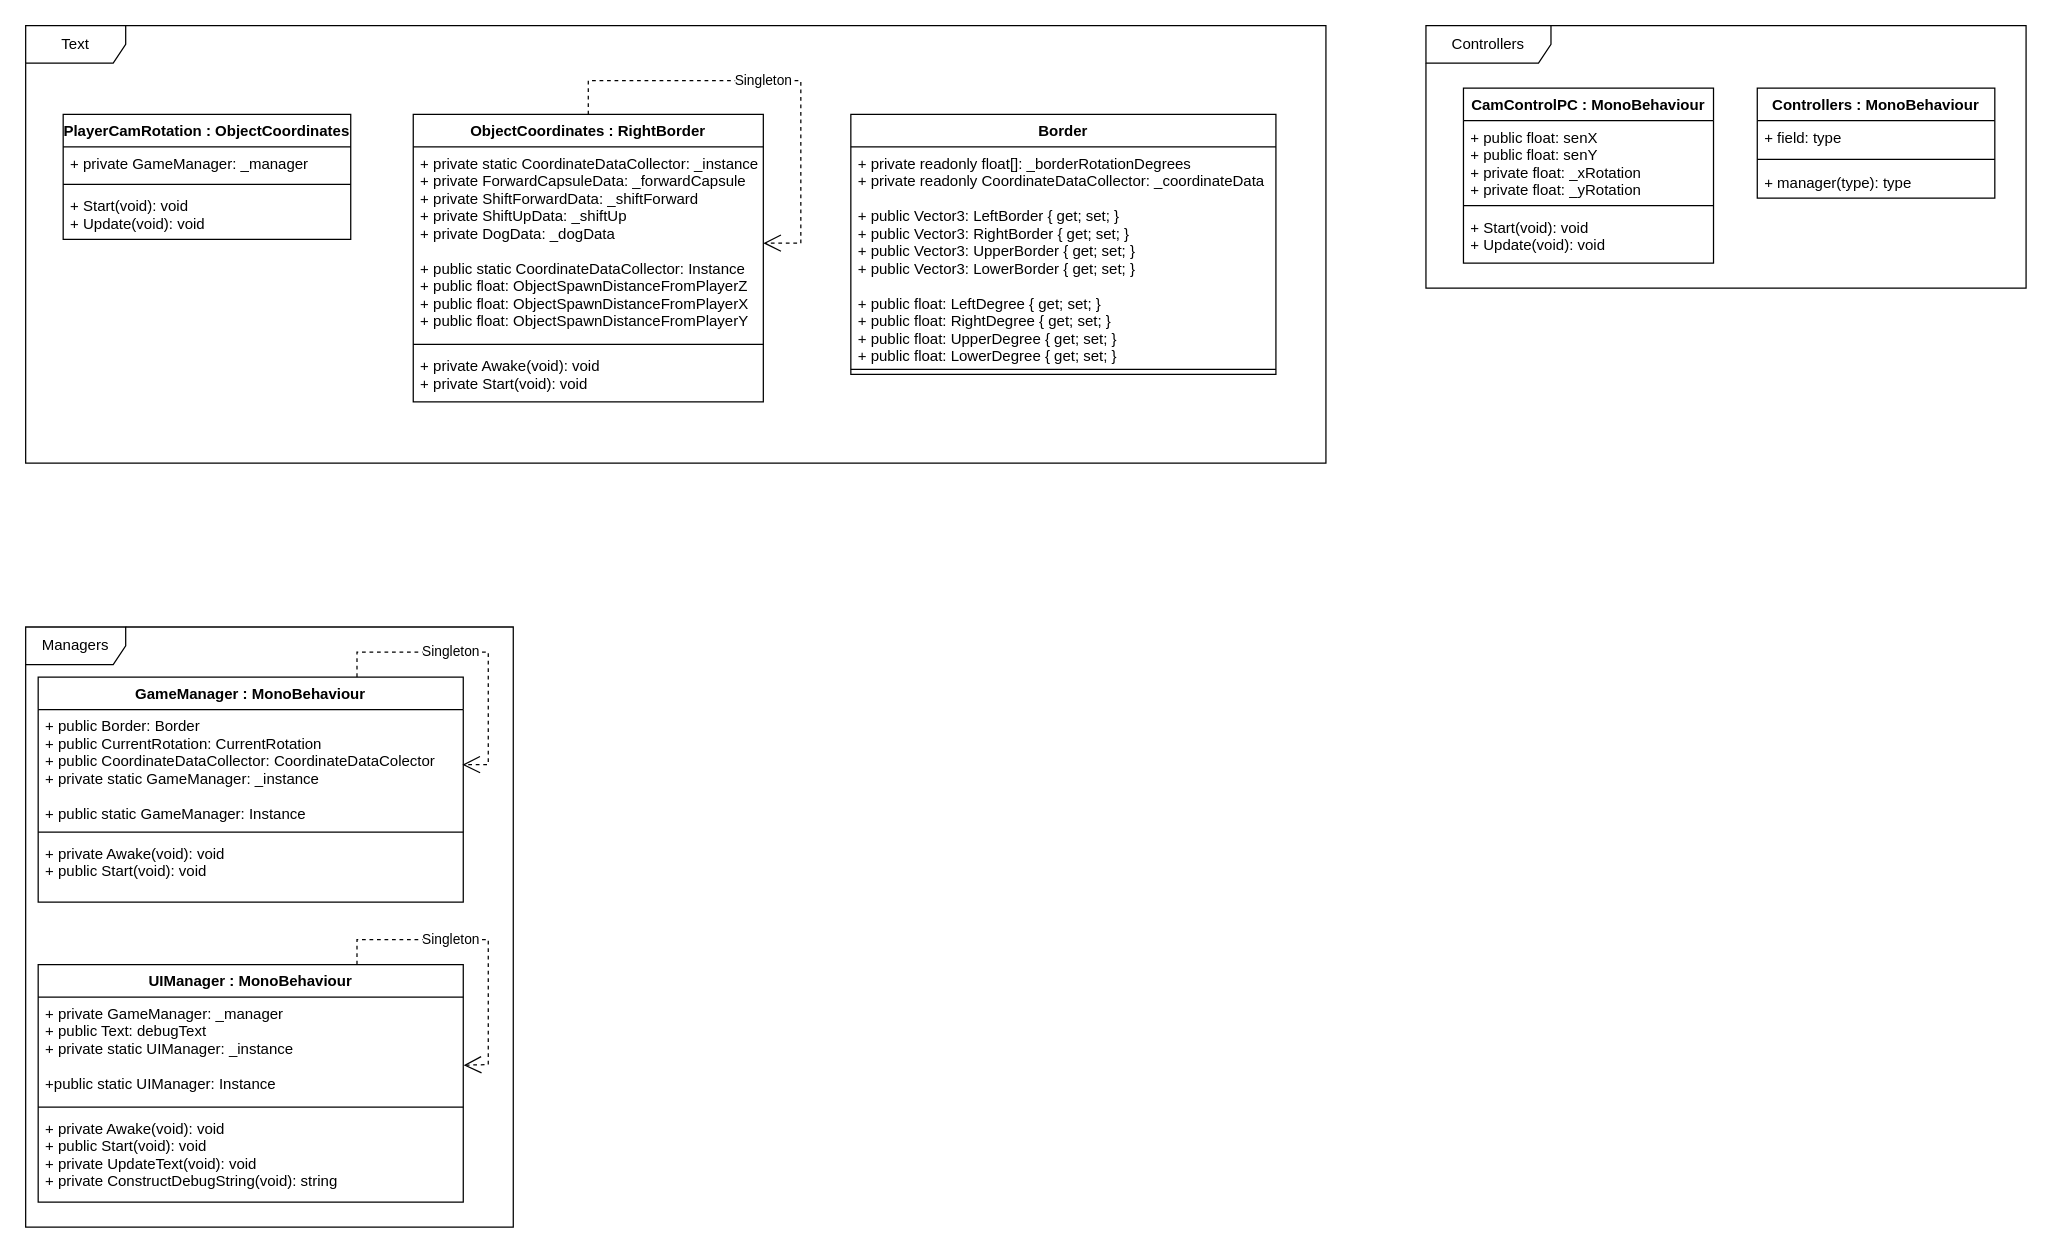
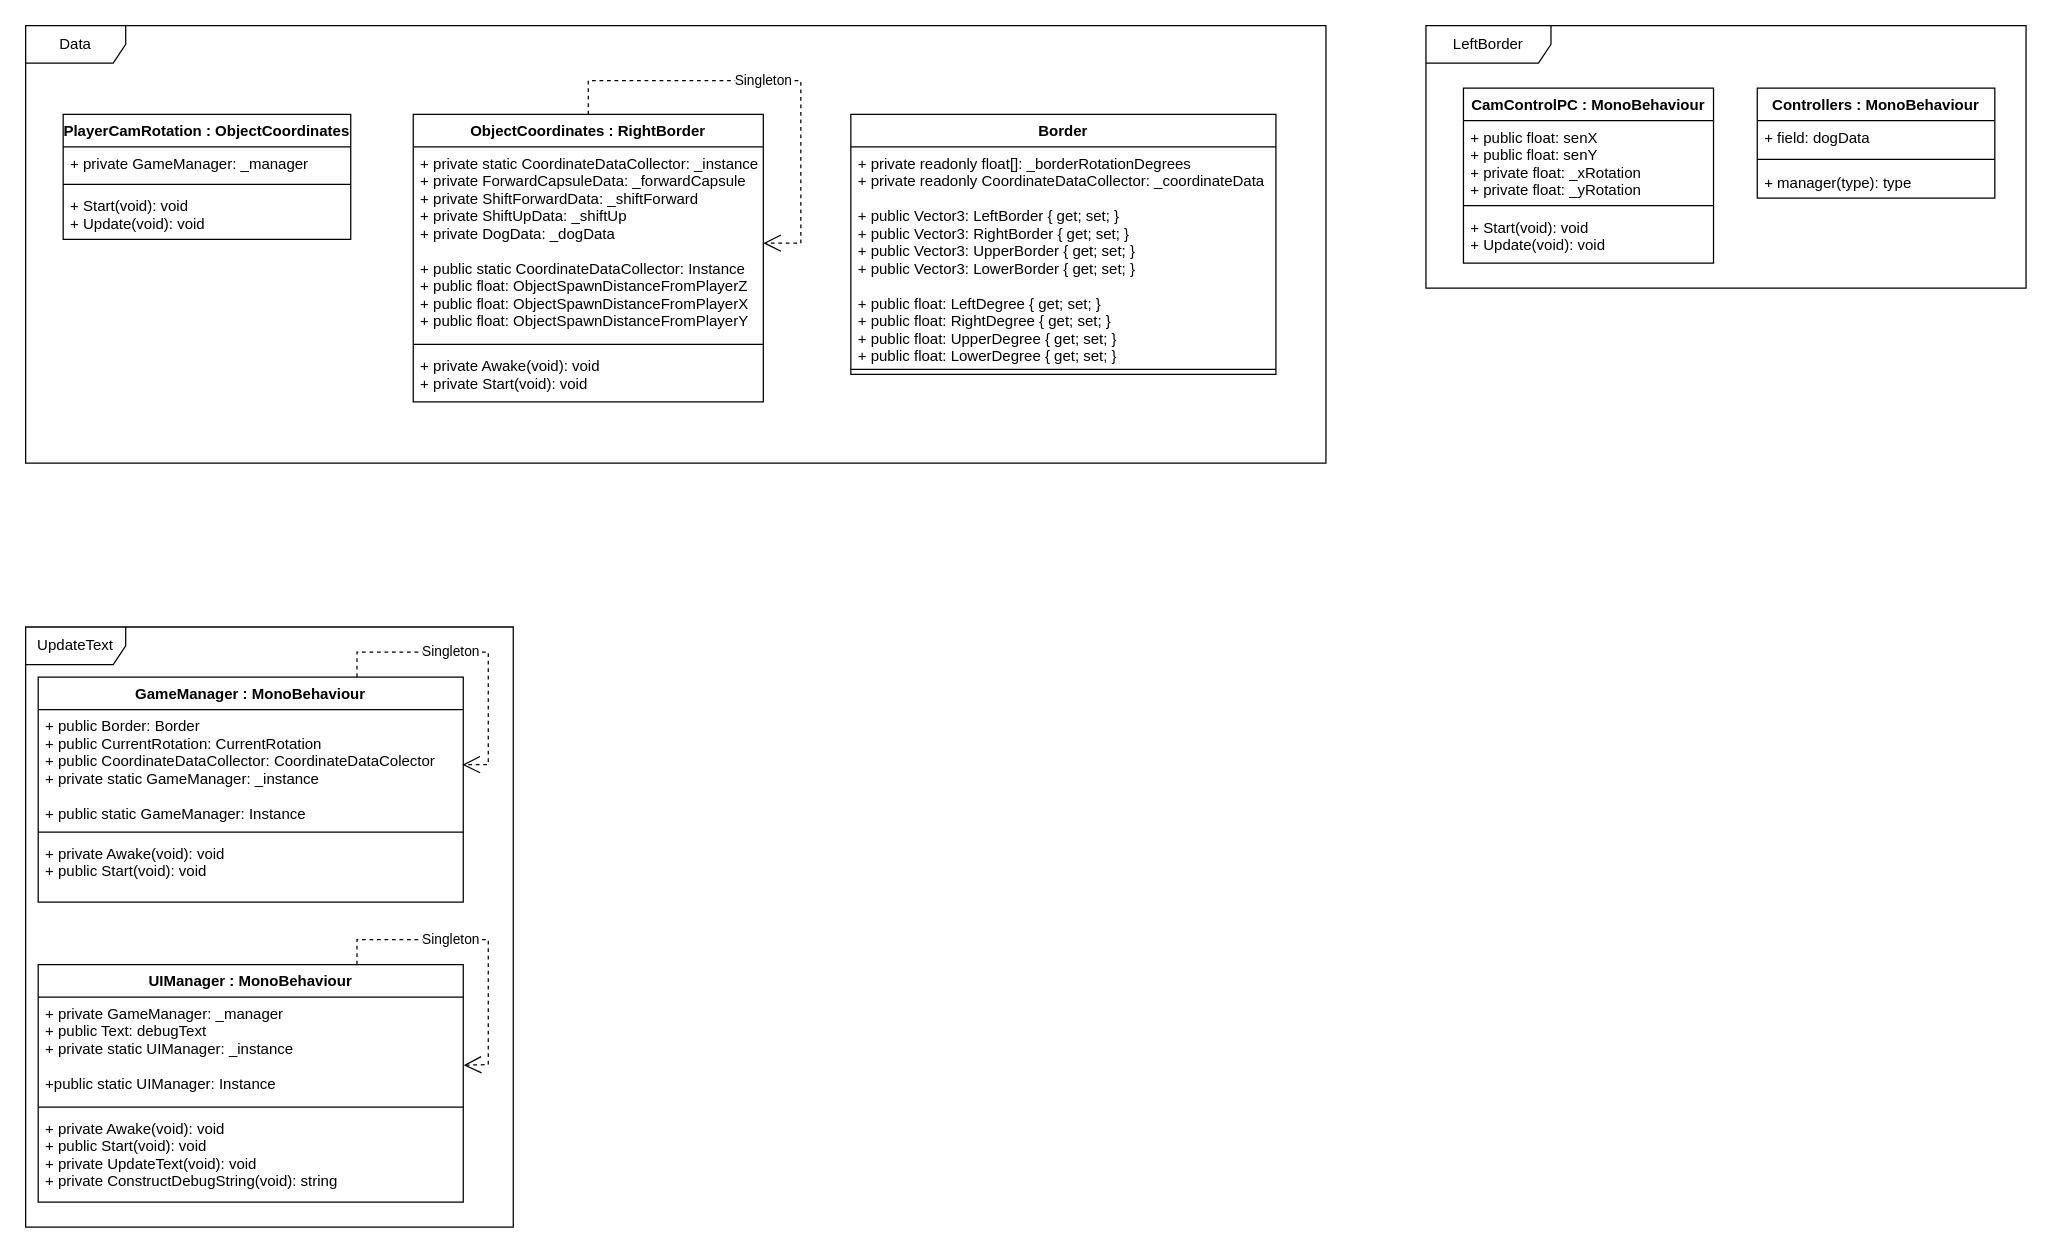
(76, 44) -> (76, 44)
(1488, 44) -> (1488, 44)
(1809, 138) -> (1821, 138)
(76, 646) -> (76, 646)
